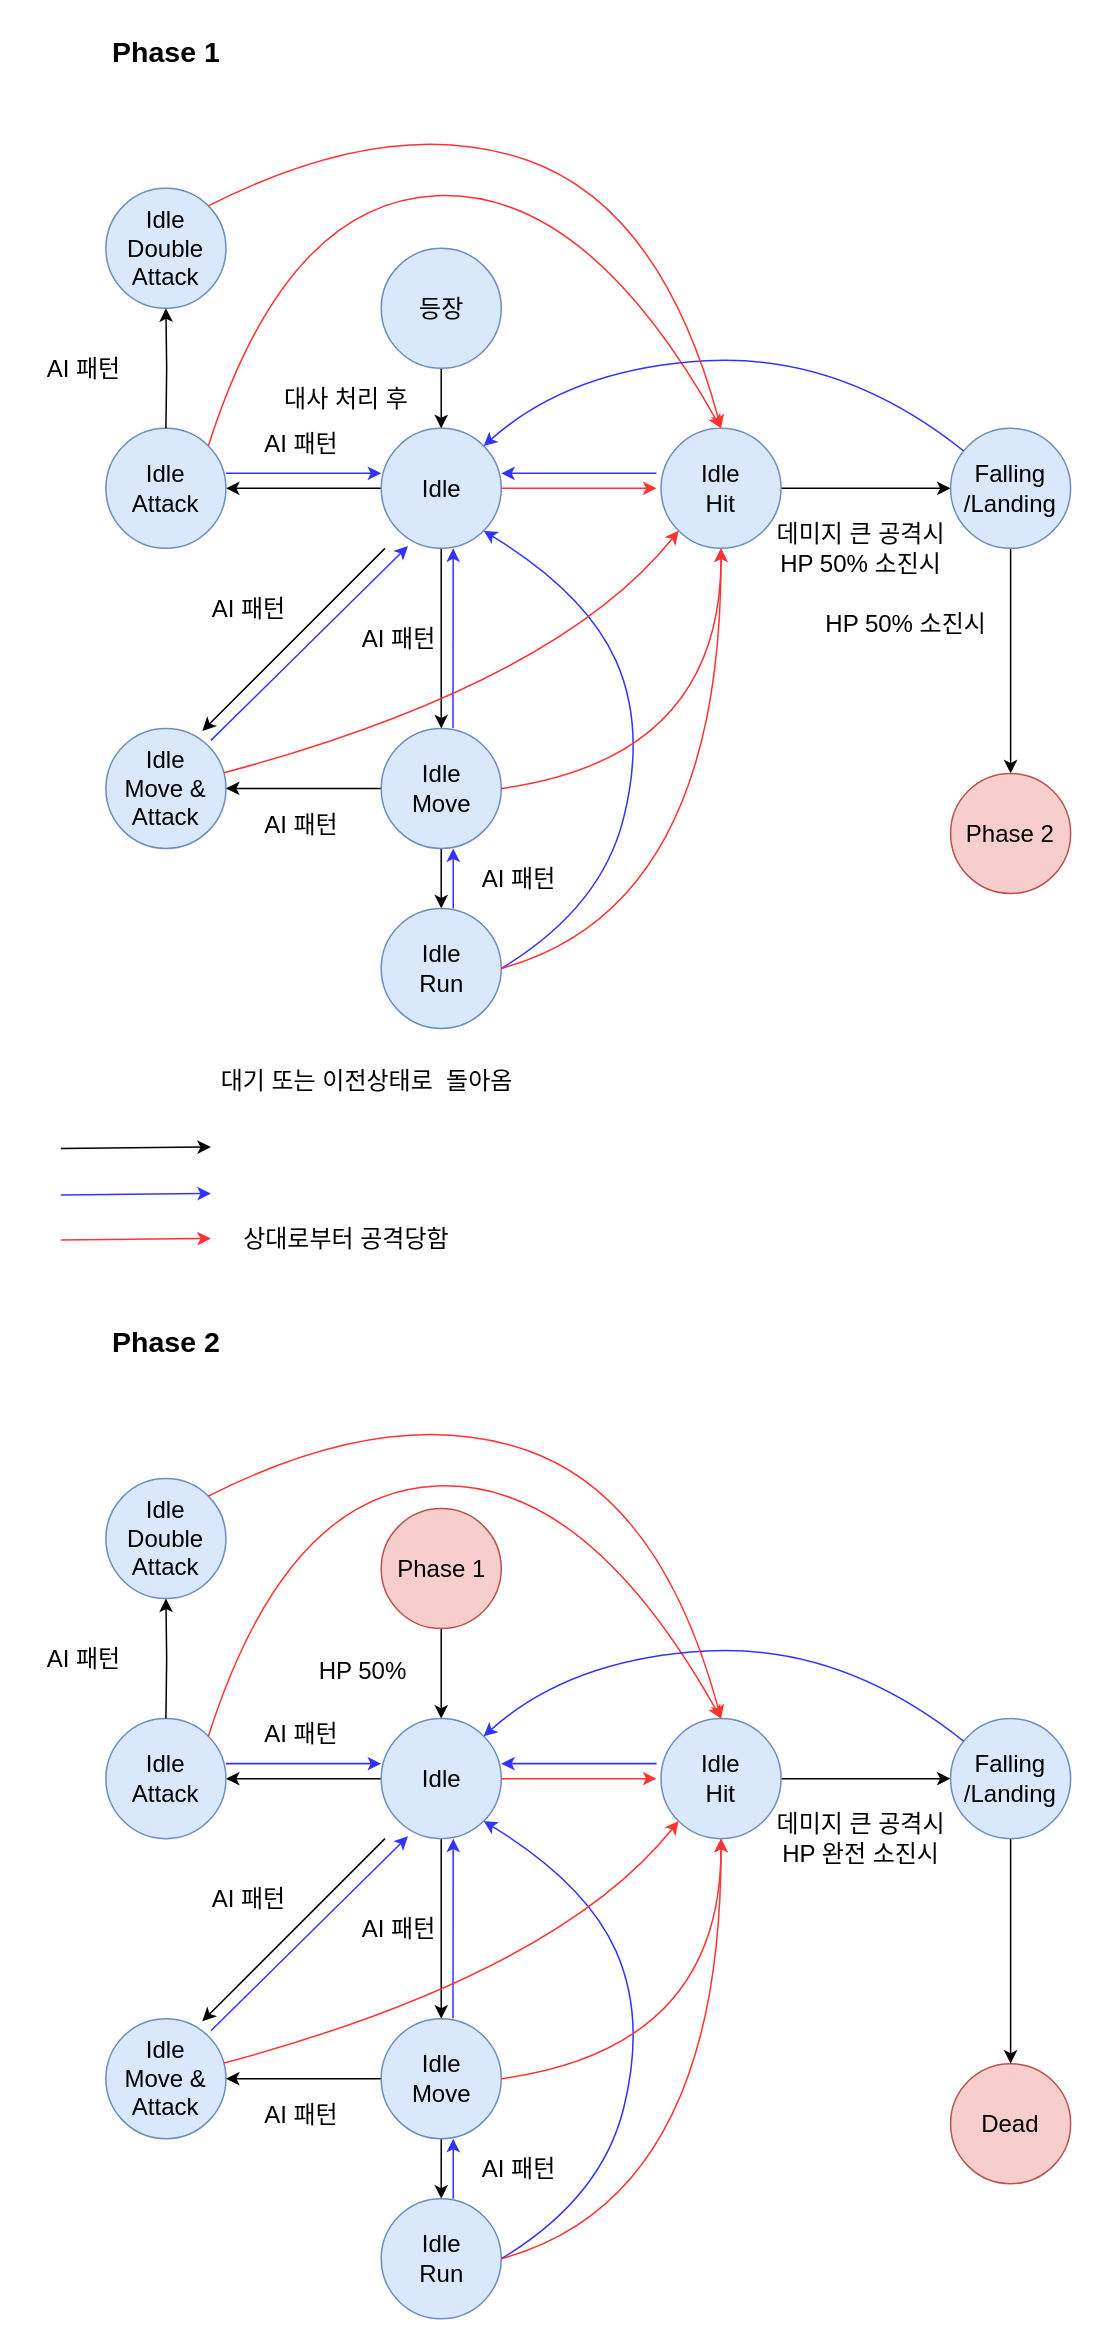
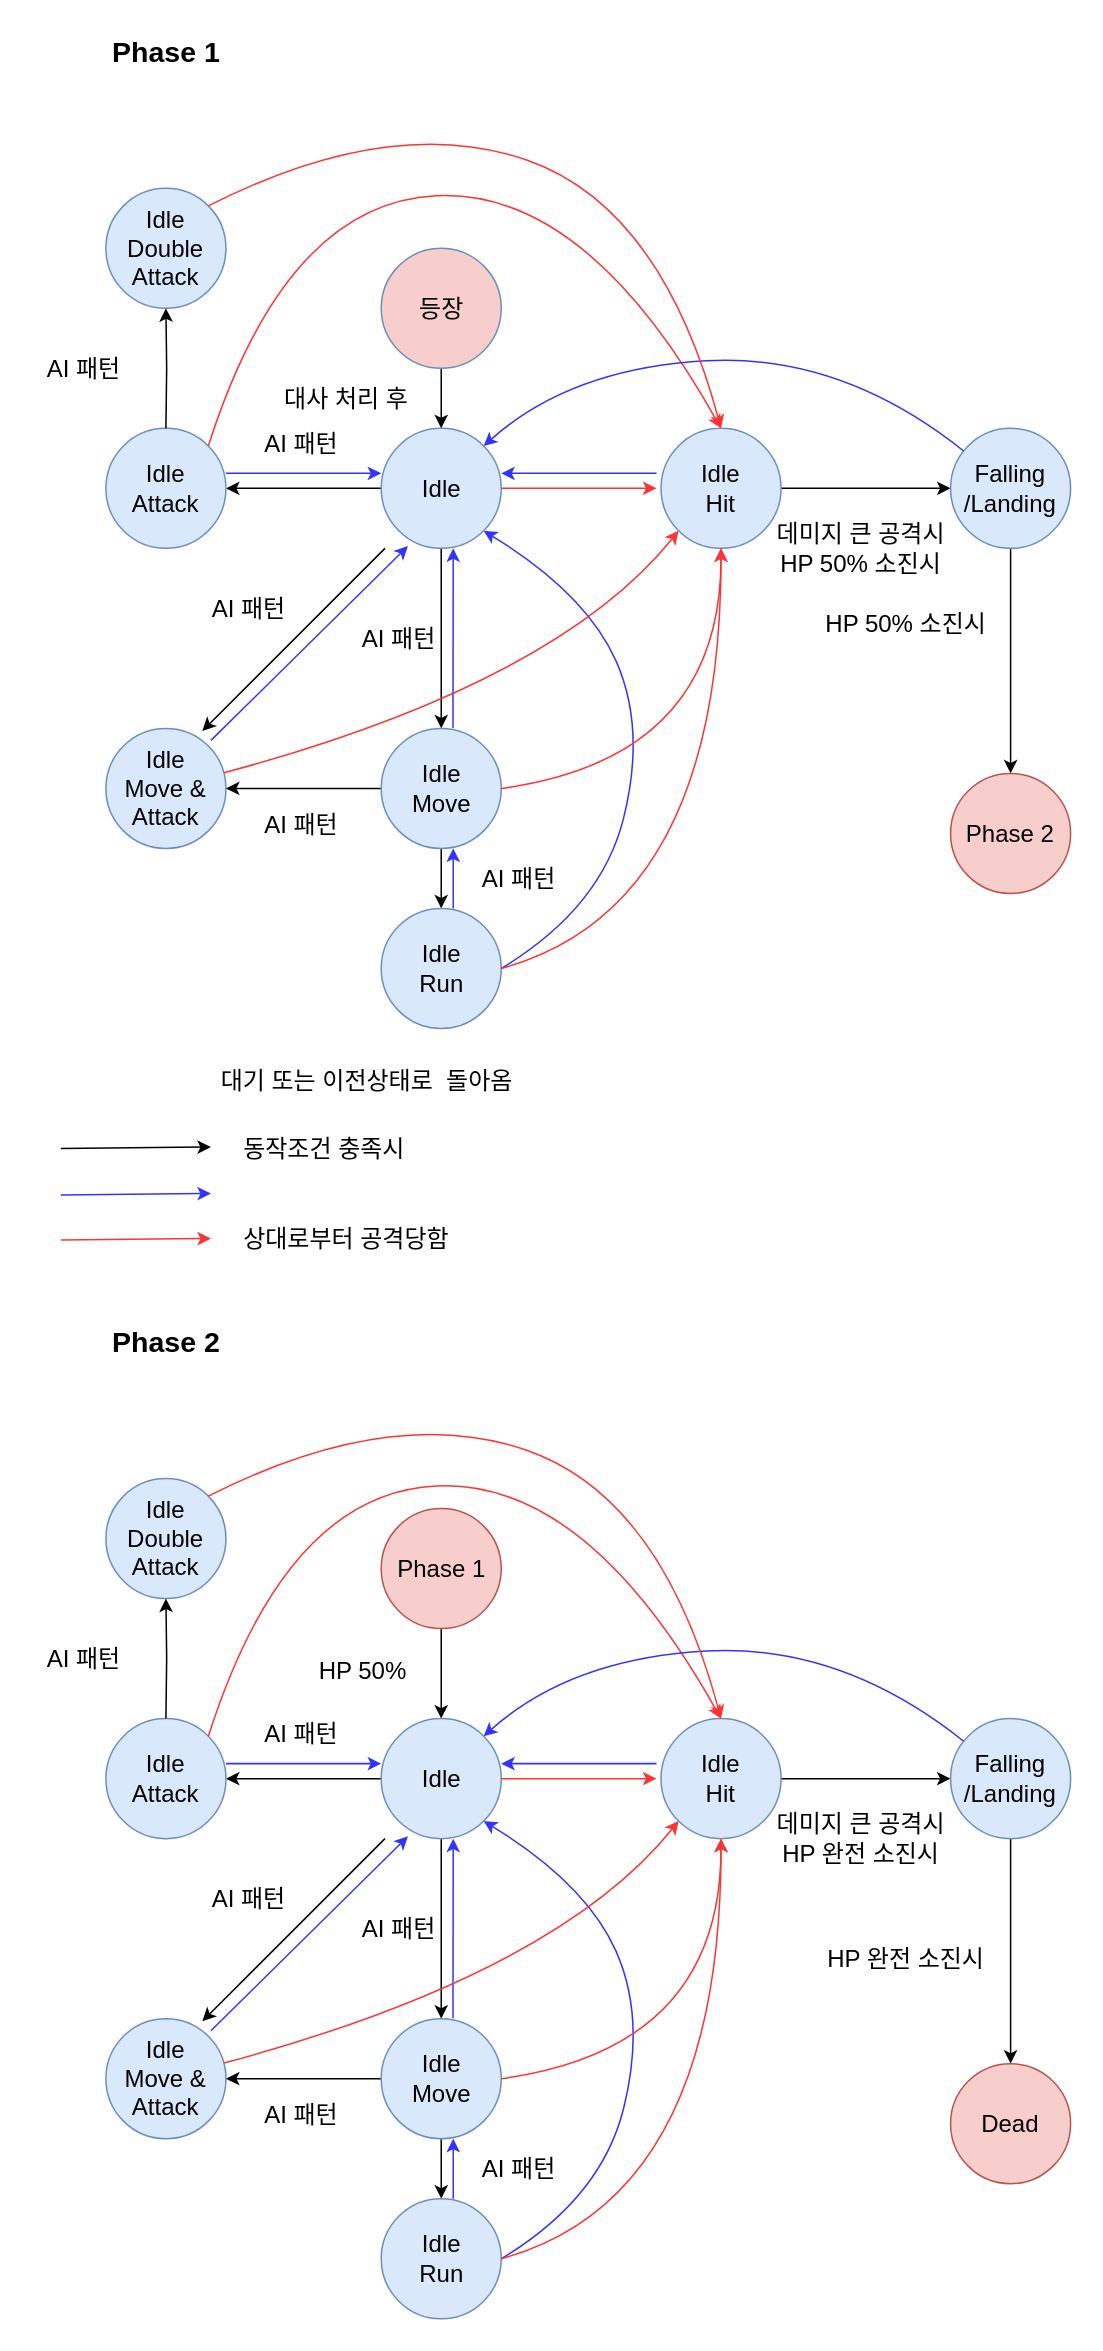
(441, 308) -> (441, 308)
none -> (338, 1148)
none -> (905, 1958)
